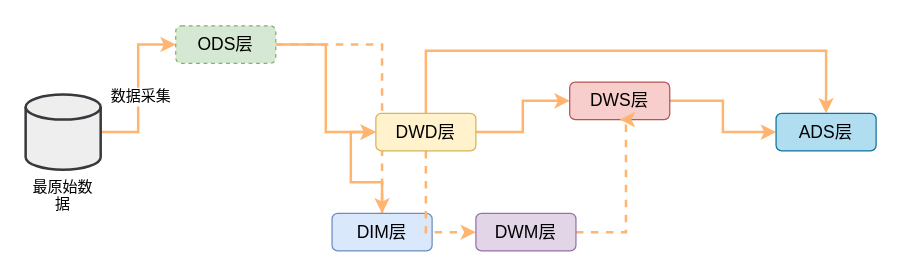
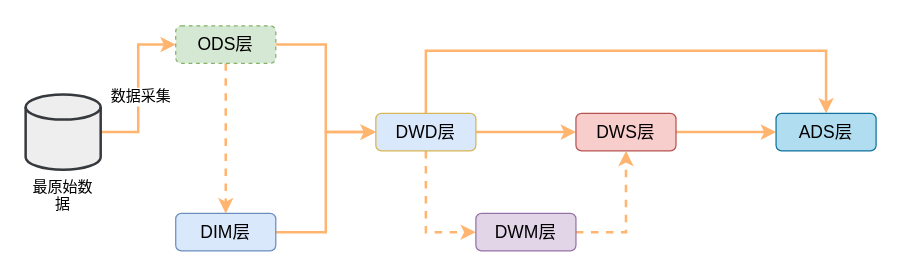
(619, 101) -> (626, 132)
(426, 132) -> (426, 132)
(382, 232) -> (226, 232)
